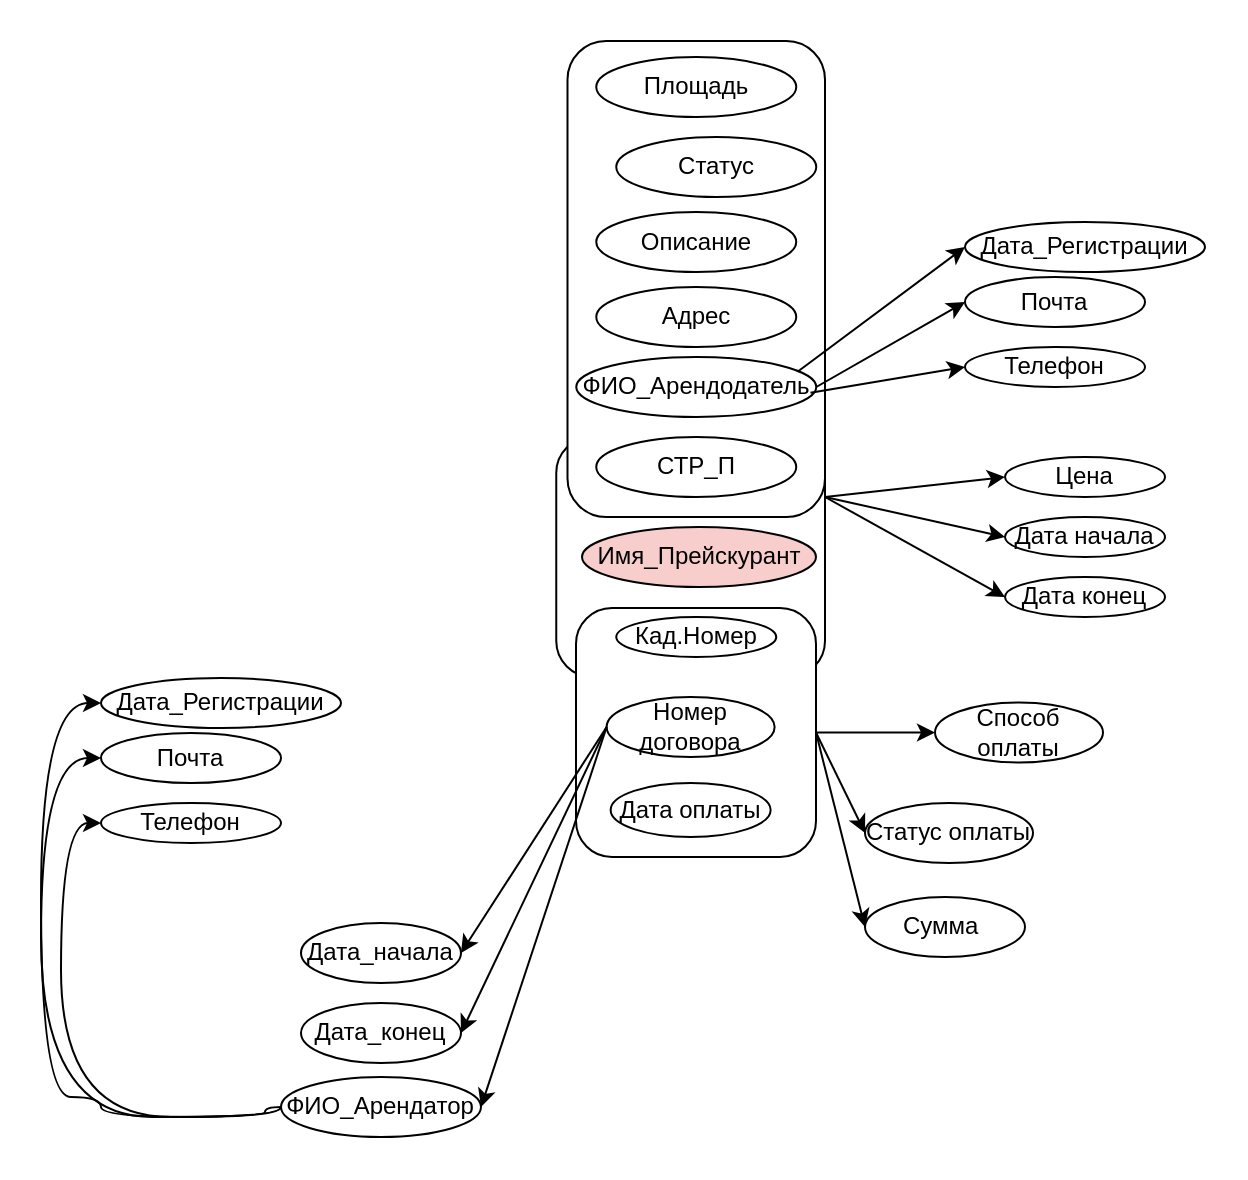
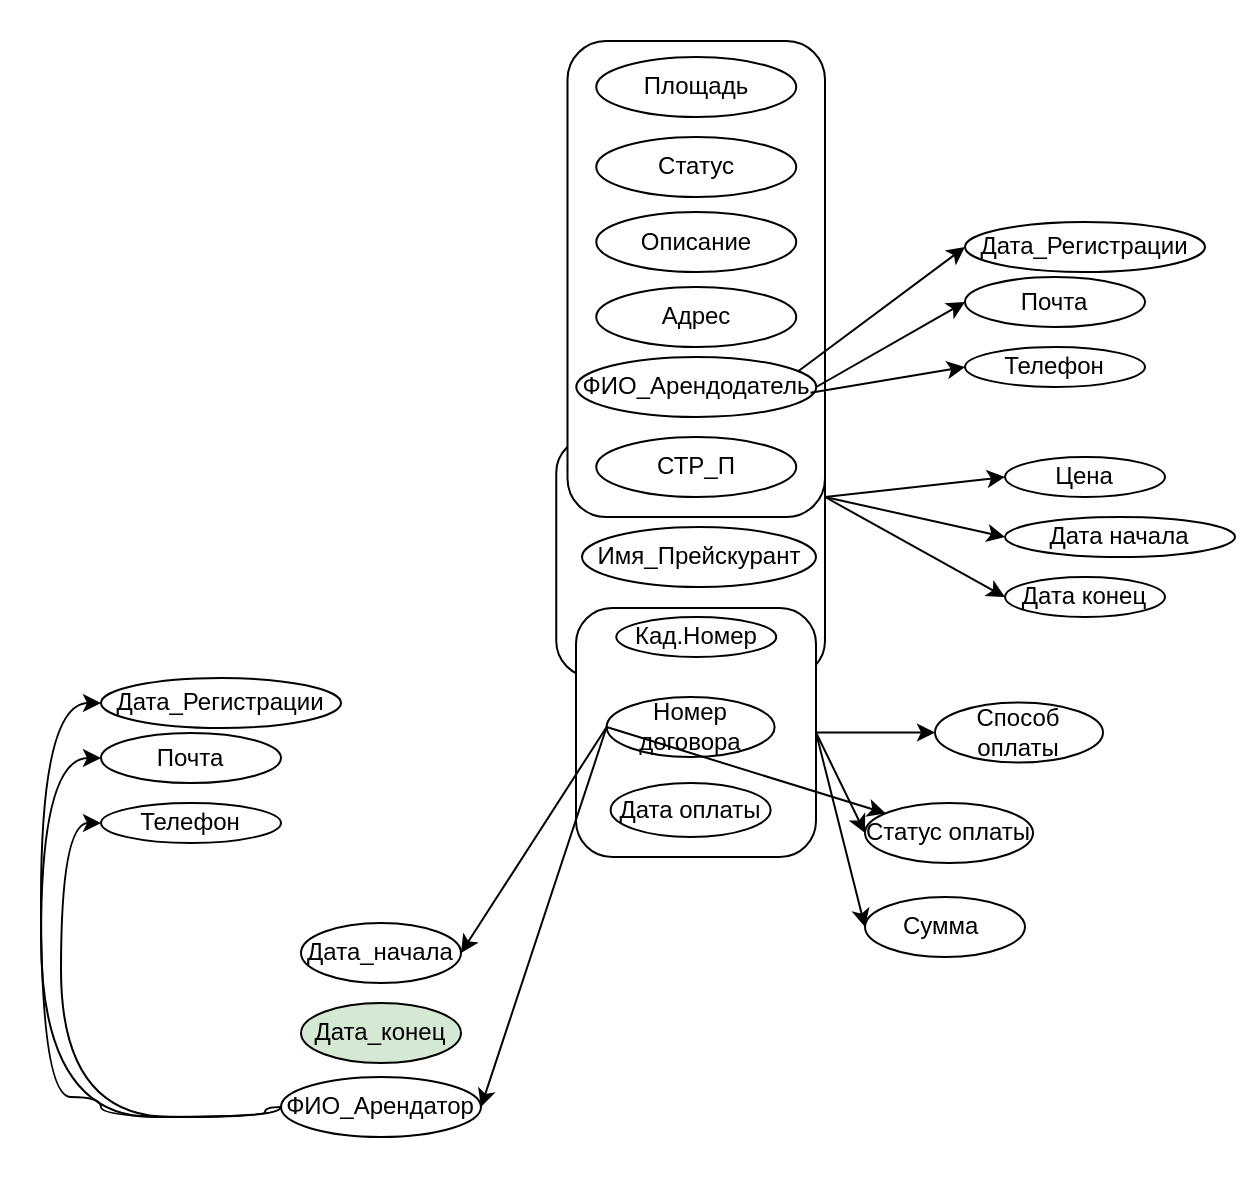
(716, 167) -> (696, 167)
(1085, 537) -> (1120, 537)
(699, 557) -> (699, 557)
(531, 886) -> (726, 764)
(381, 1033) -> (381, 1033)
